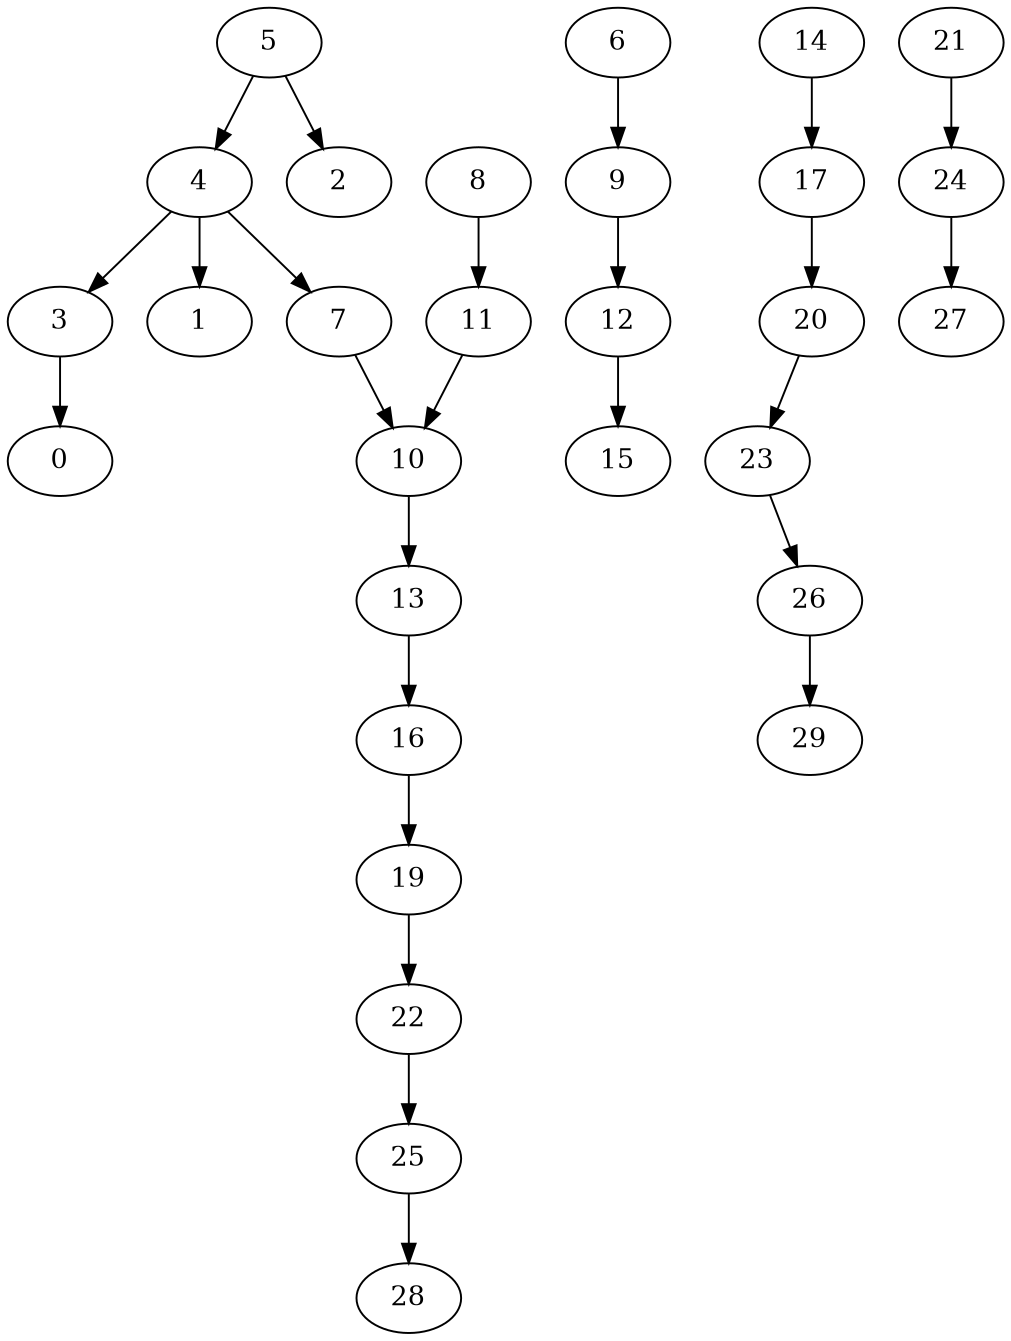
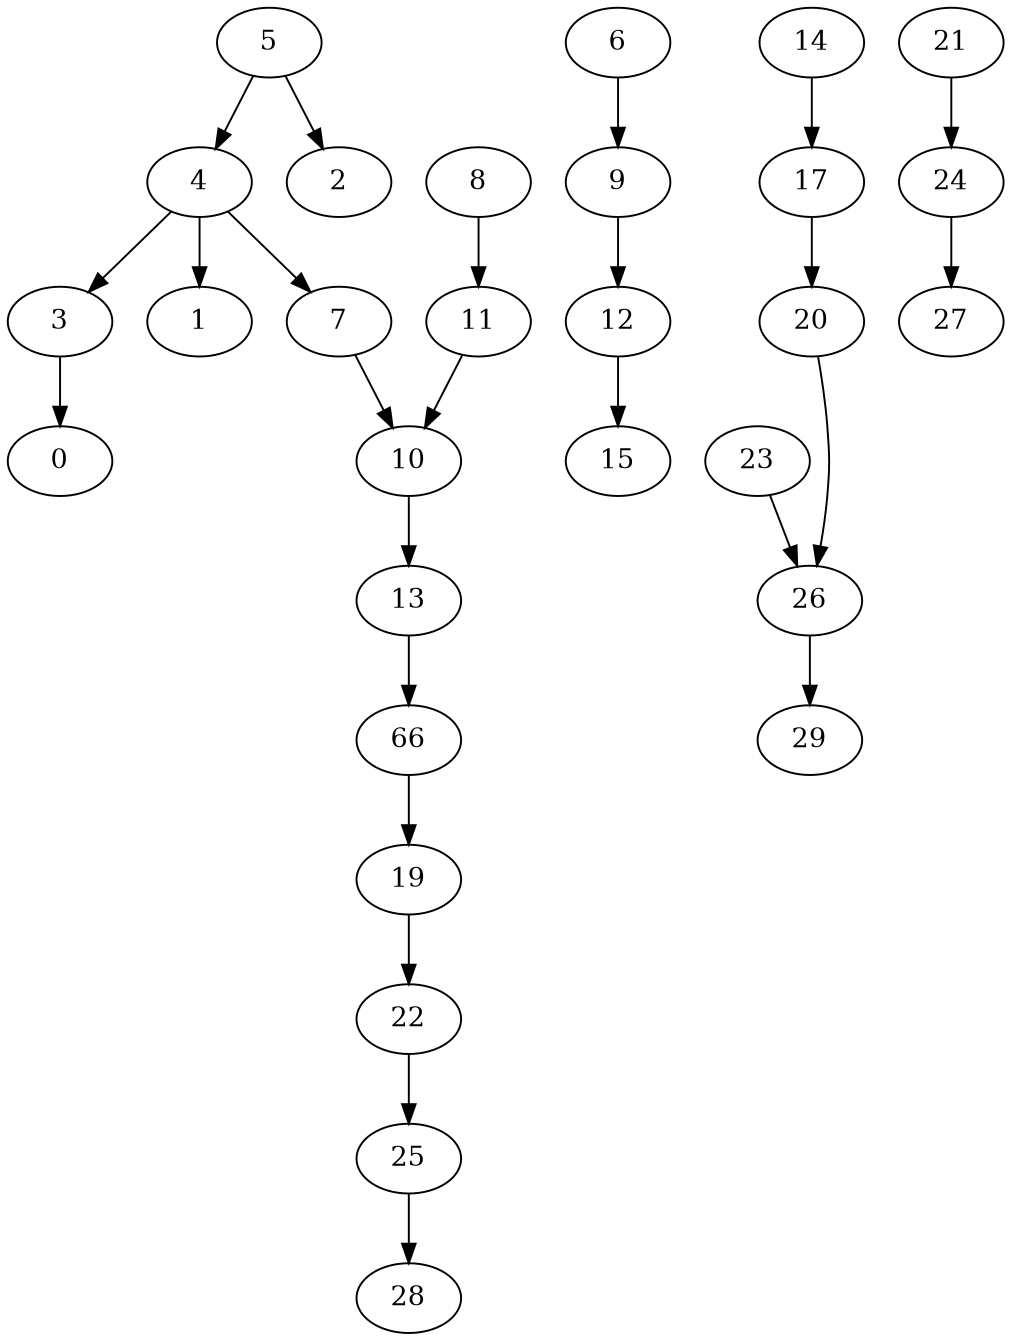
(788, 382) -> (829, 451)
(409, 740) -> (409, 740)
